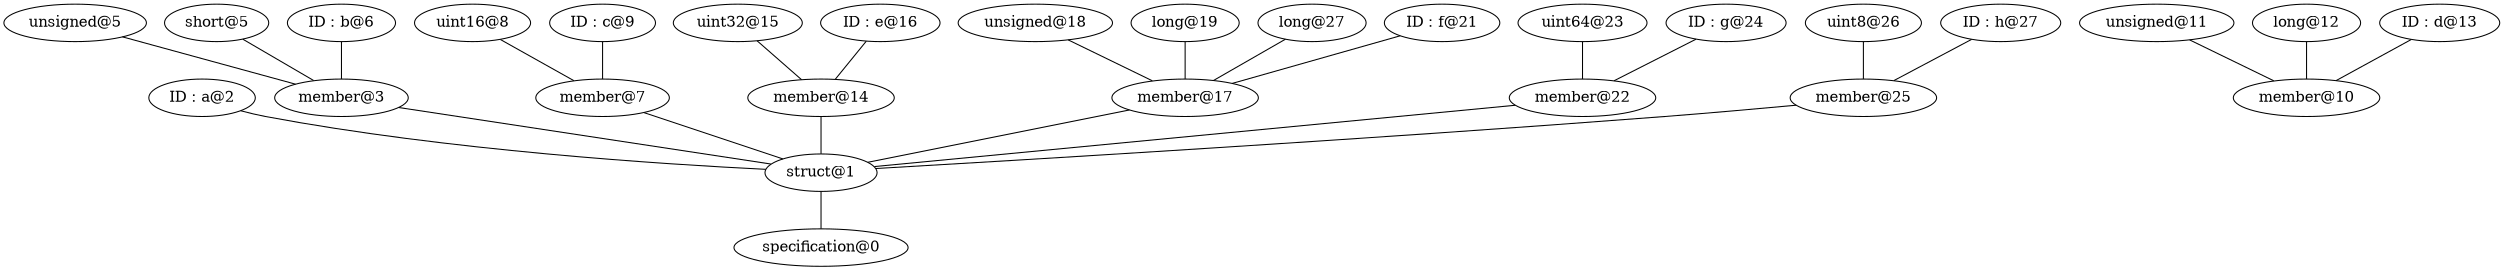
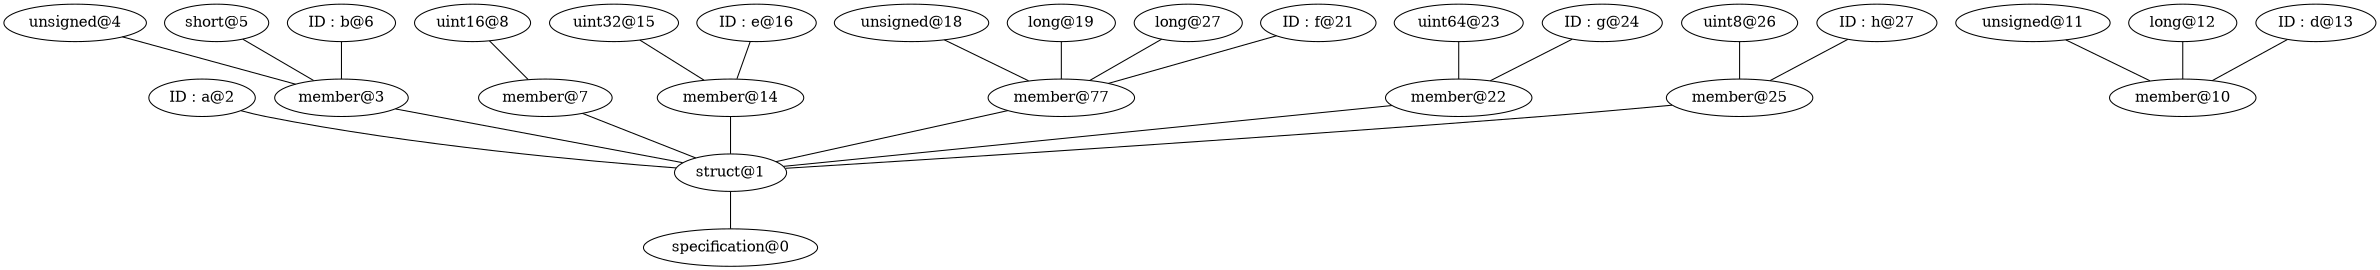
(75, 23) -> (75, 23)
(603, 23) -> none
(1185, 98) -> (1061, 98)
